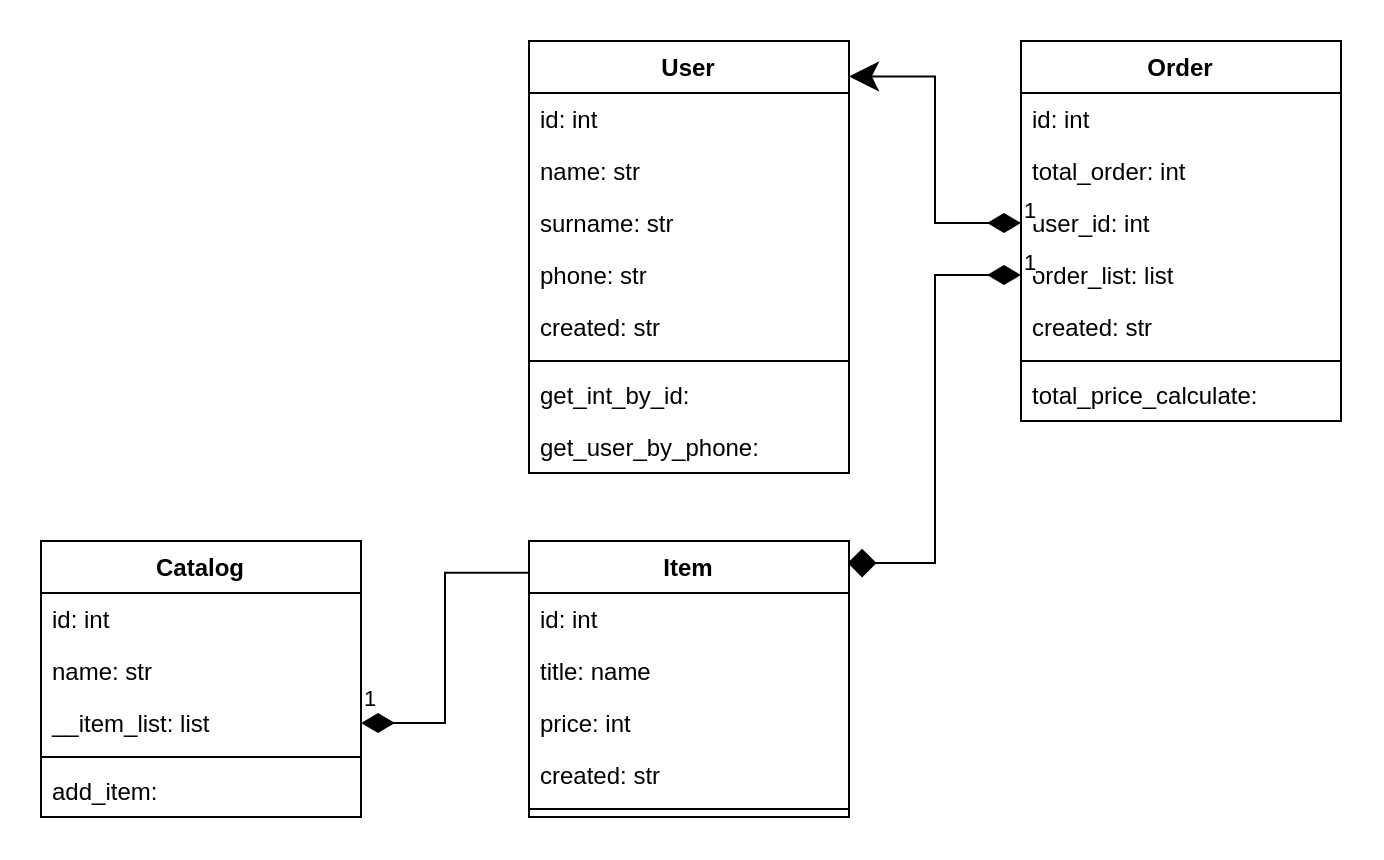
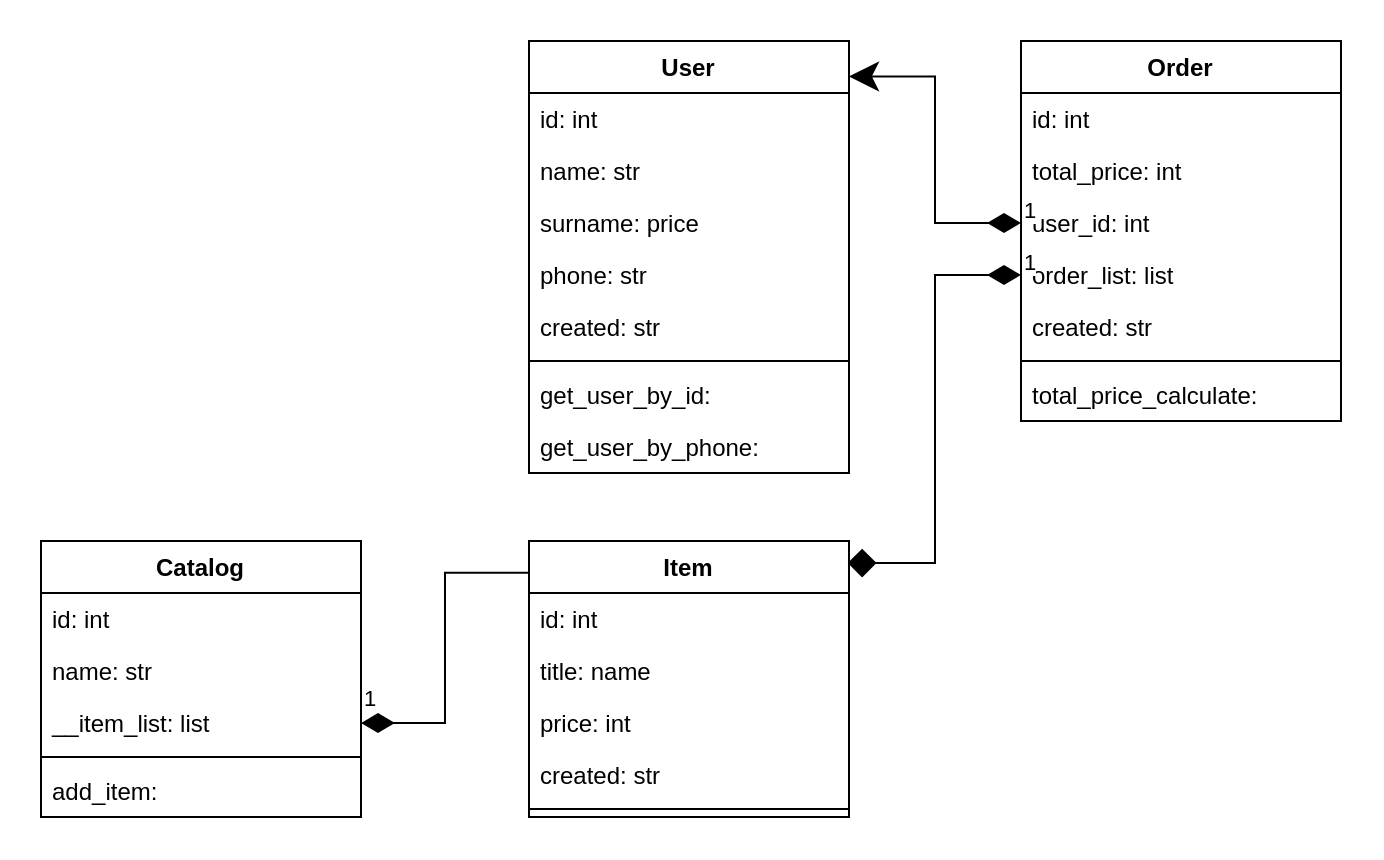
(1127, 172) -> (1124, 172)
(614, 224) -> (625, 224)
(625, 396) -> (635, 396)
